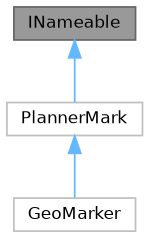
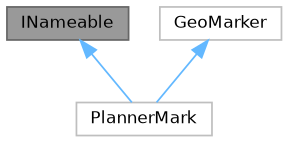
(75, 176) -> (177, 78)
